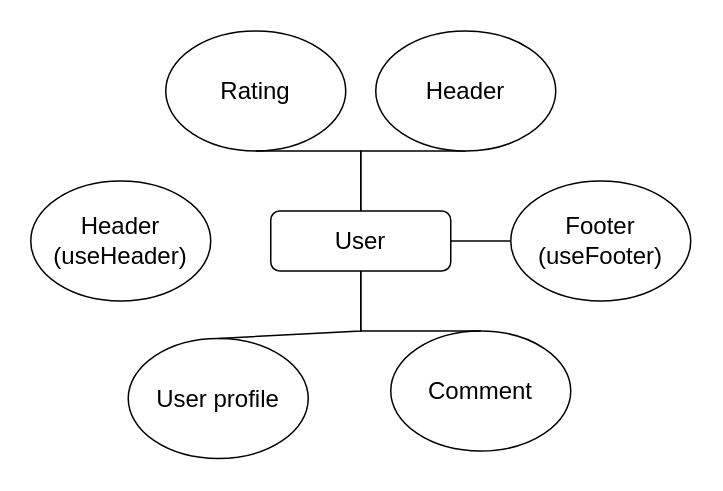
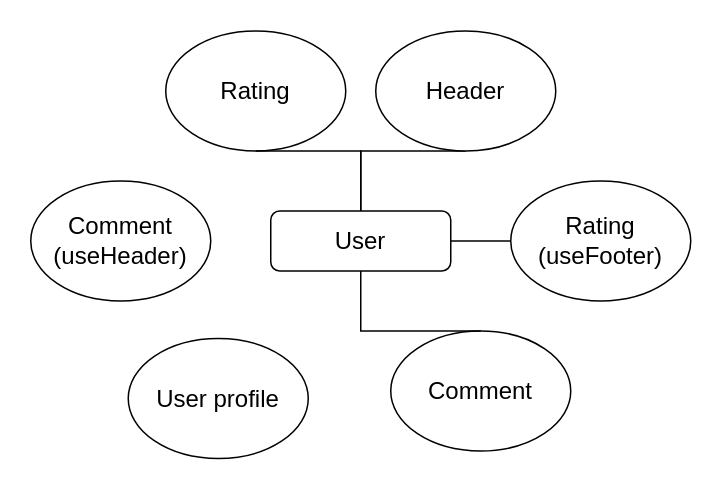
(121, 241) -> (121, 241)
(601, 241) -> (601, 241)
(291, 334) -> none
